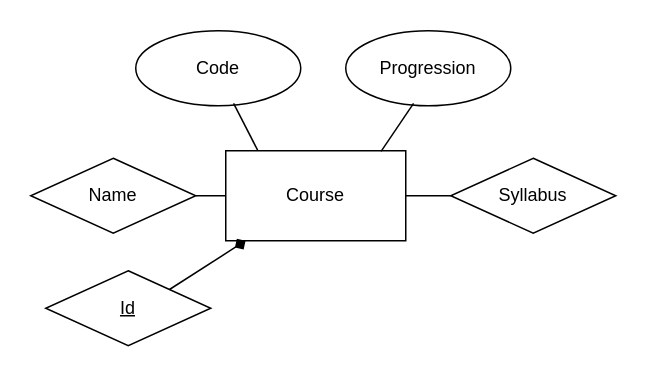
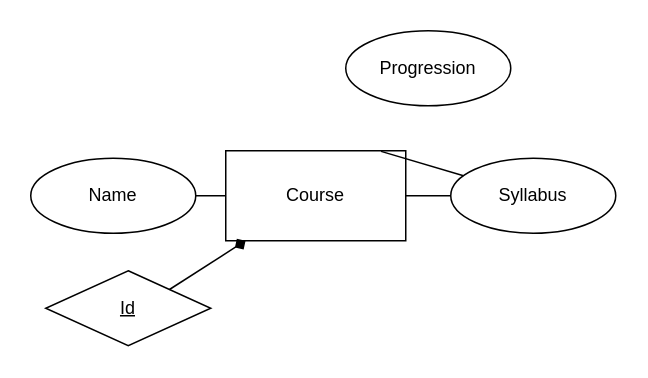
(218, 68) -> none
(246, 127) -> none
(397, 128) -> (422, 163)
(113, 196) -> (113, 196)
(533, 196) -> (533, 196)
